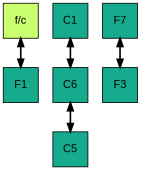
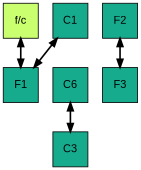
(120, 21) -> (120, 21)
(70, 53) -> (46, 53)
(70, 149) -> (70, 149)
